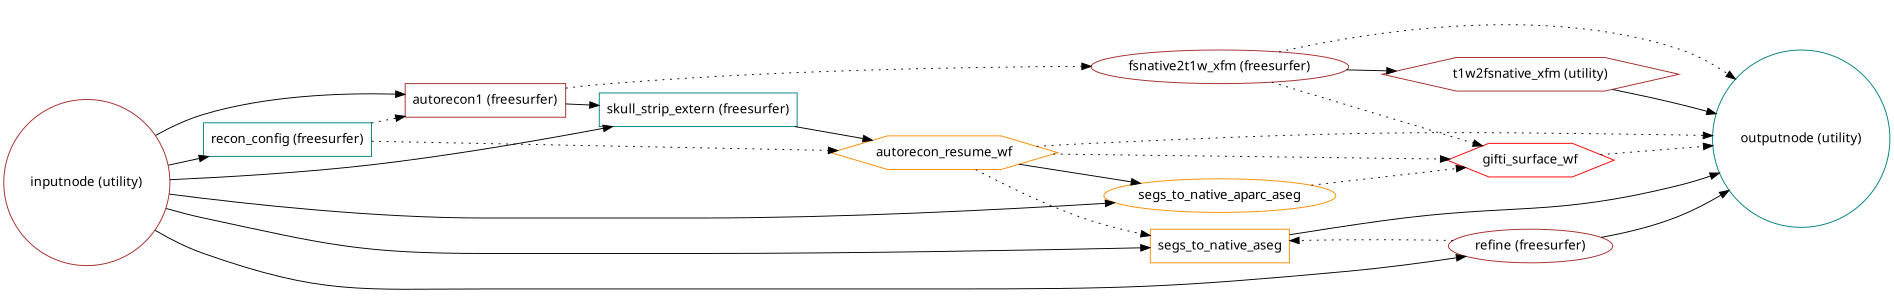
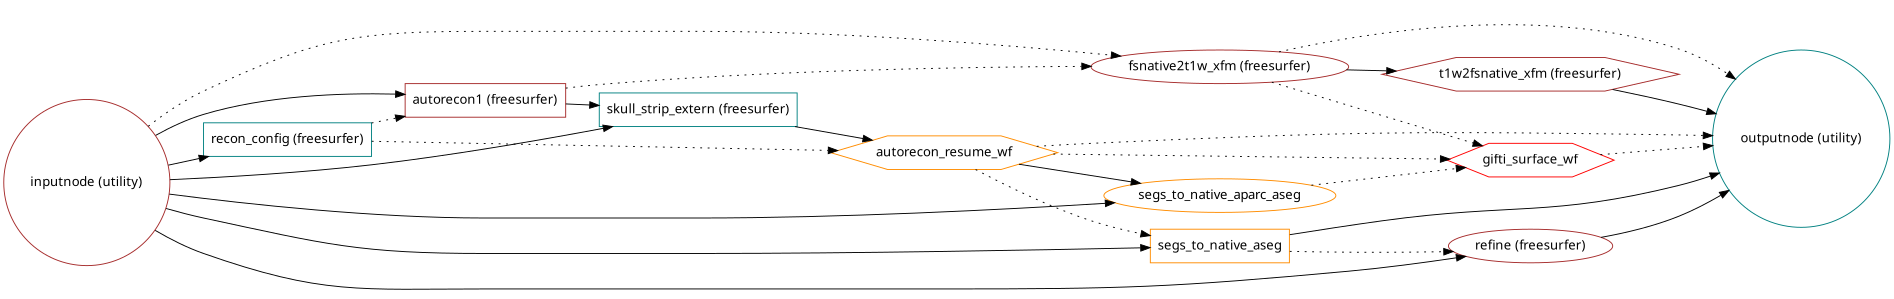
none -> (620, 31)
(1531, 74) -> (1531, 74)
(1376, 240) -> (1367, 252)
